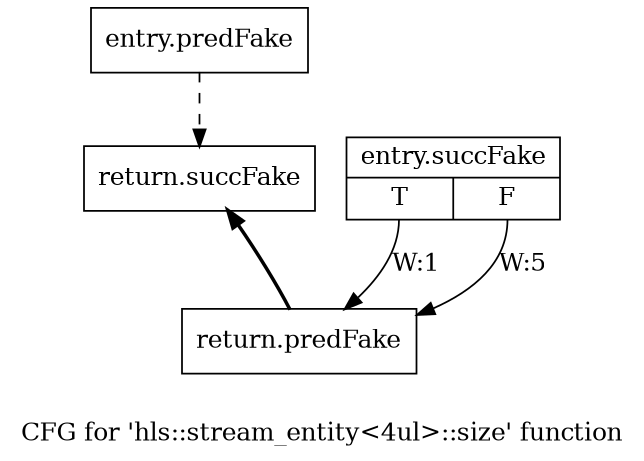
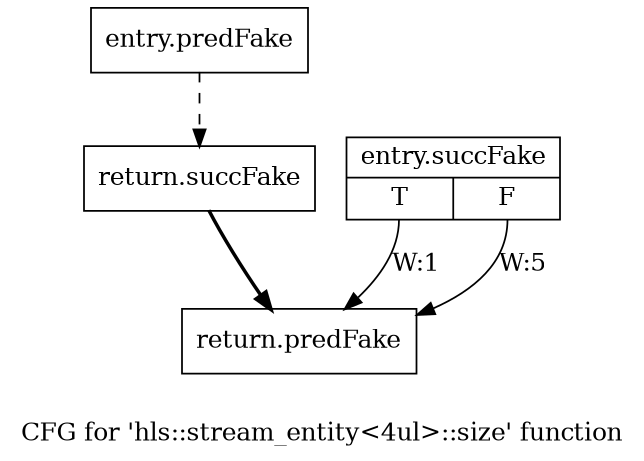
(265, 266) -> (234, 254)
